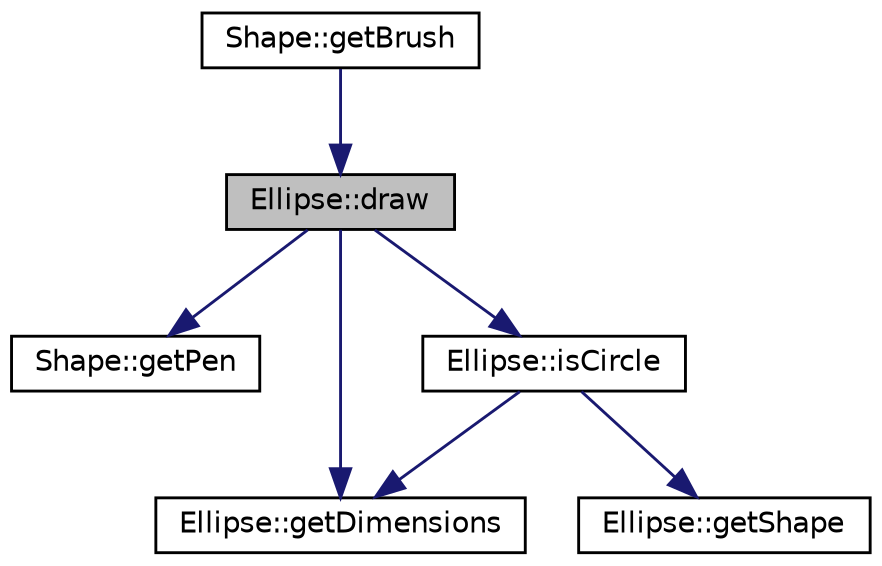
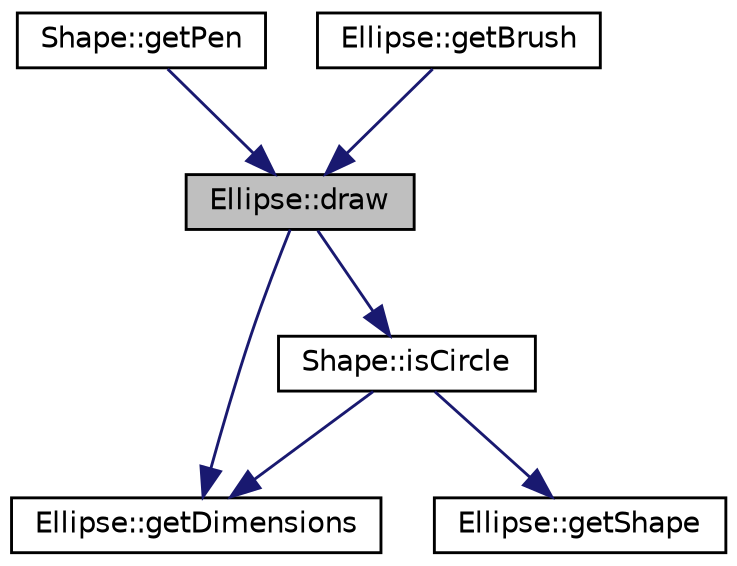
(341, 40) -> (459, 40)
(250, 274) -> (211, 111)
(554, 364) -> (407, 364)
